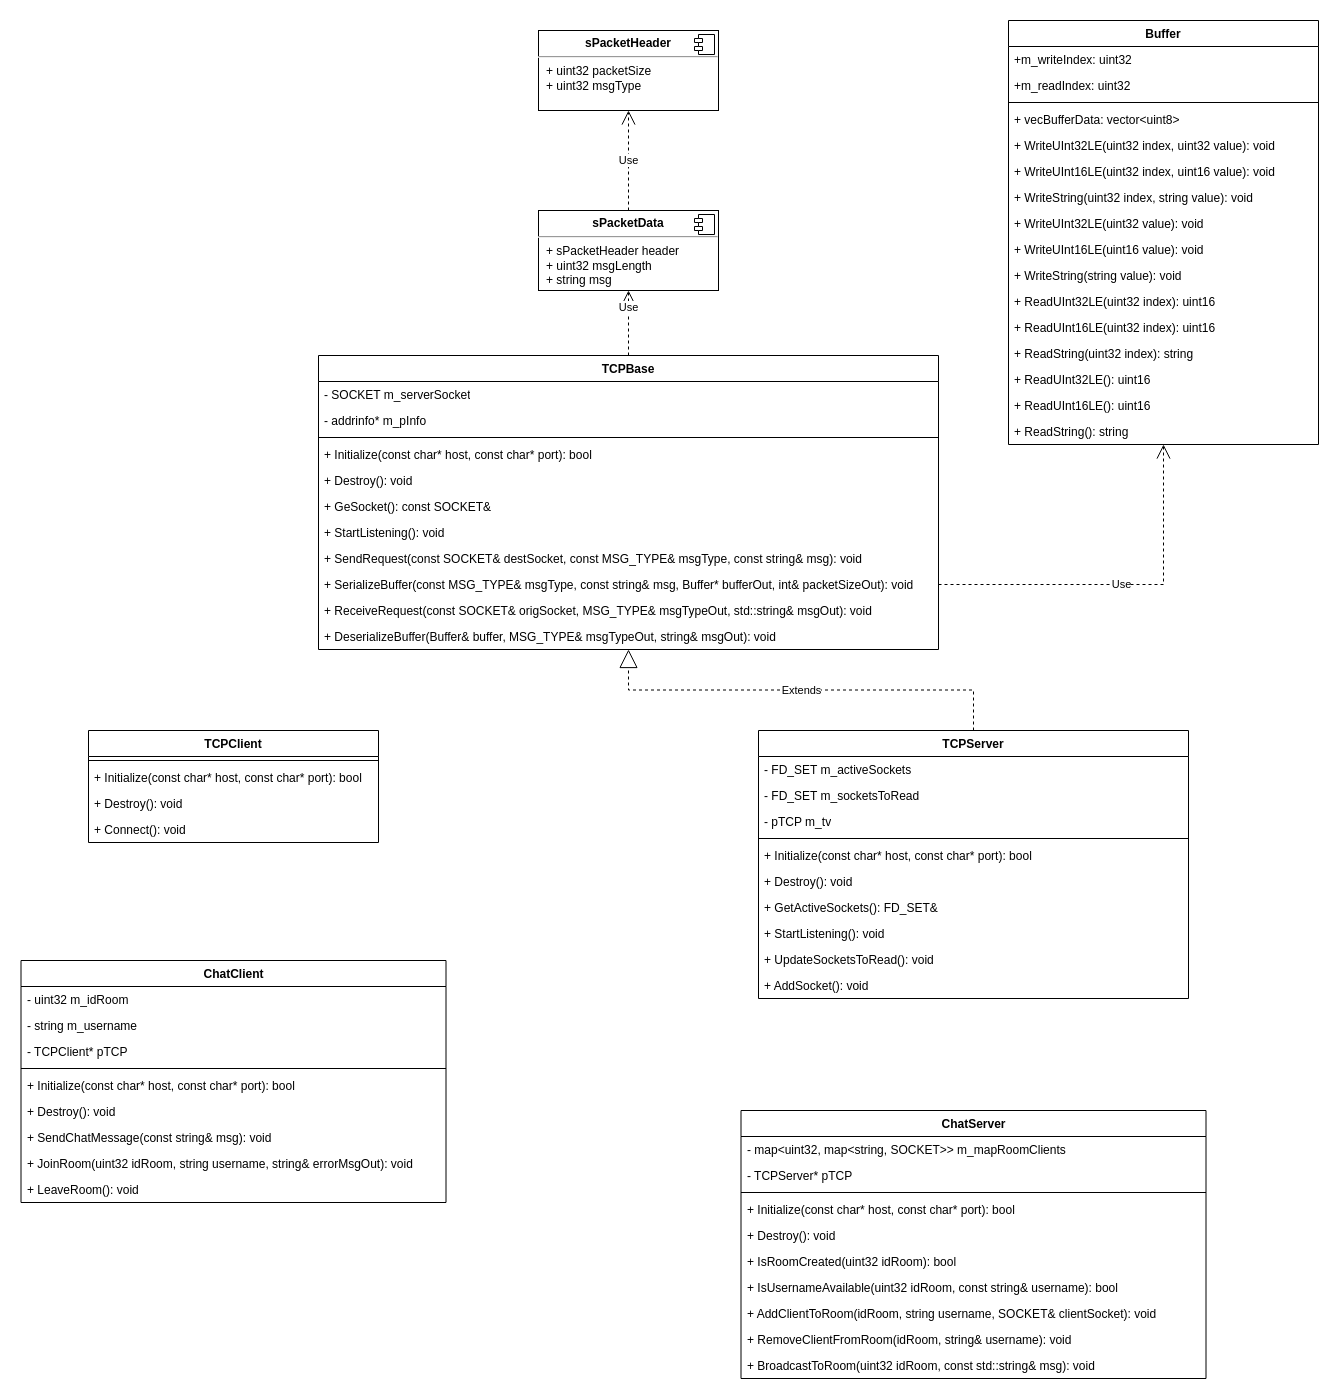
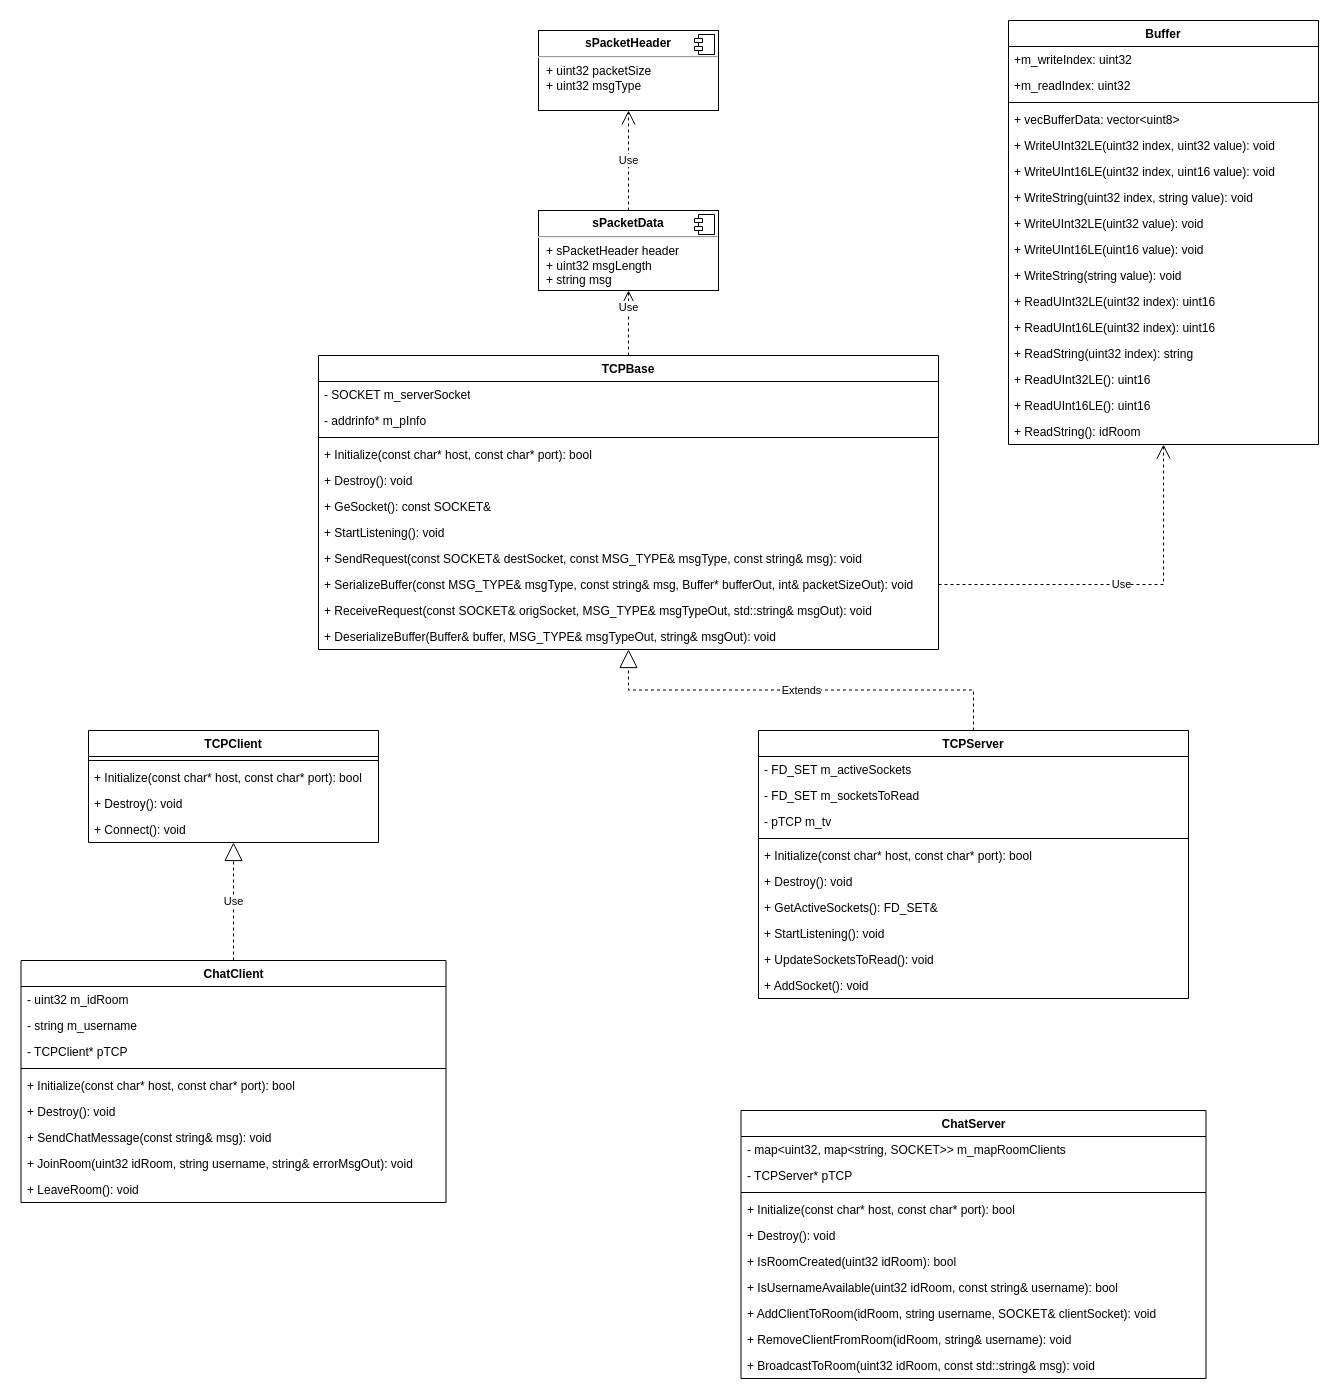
(1081, 433) -> (1081, 433)
none -> (234, 911)
